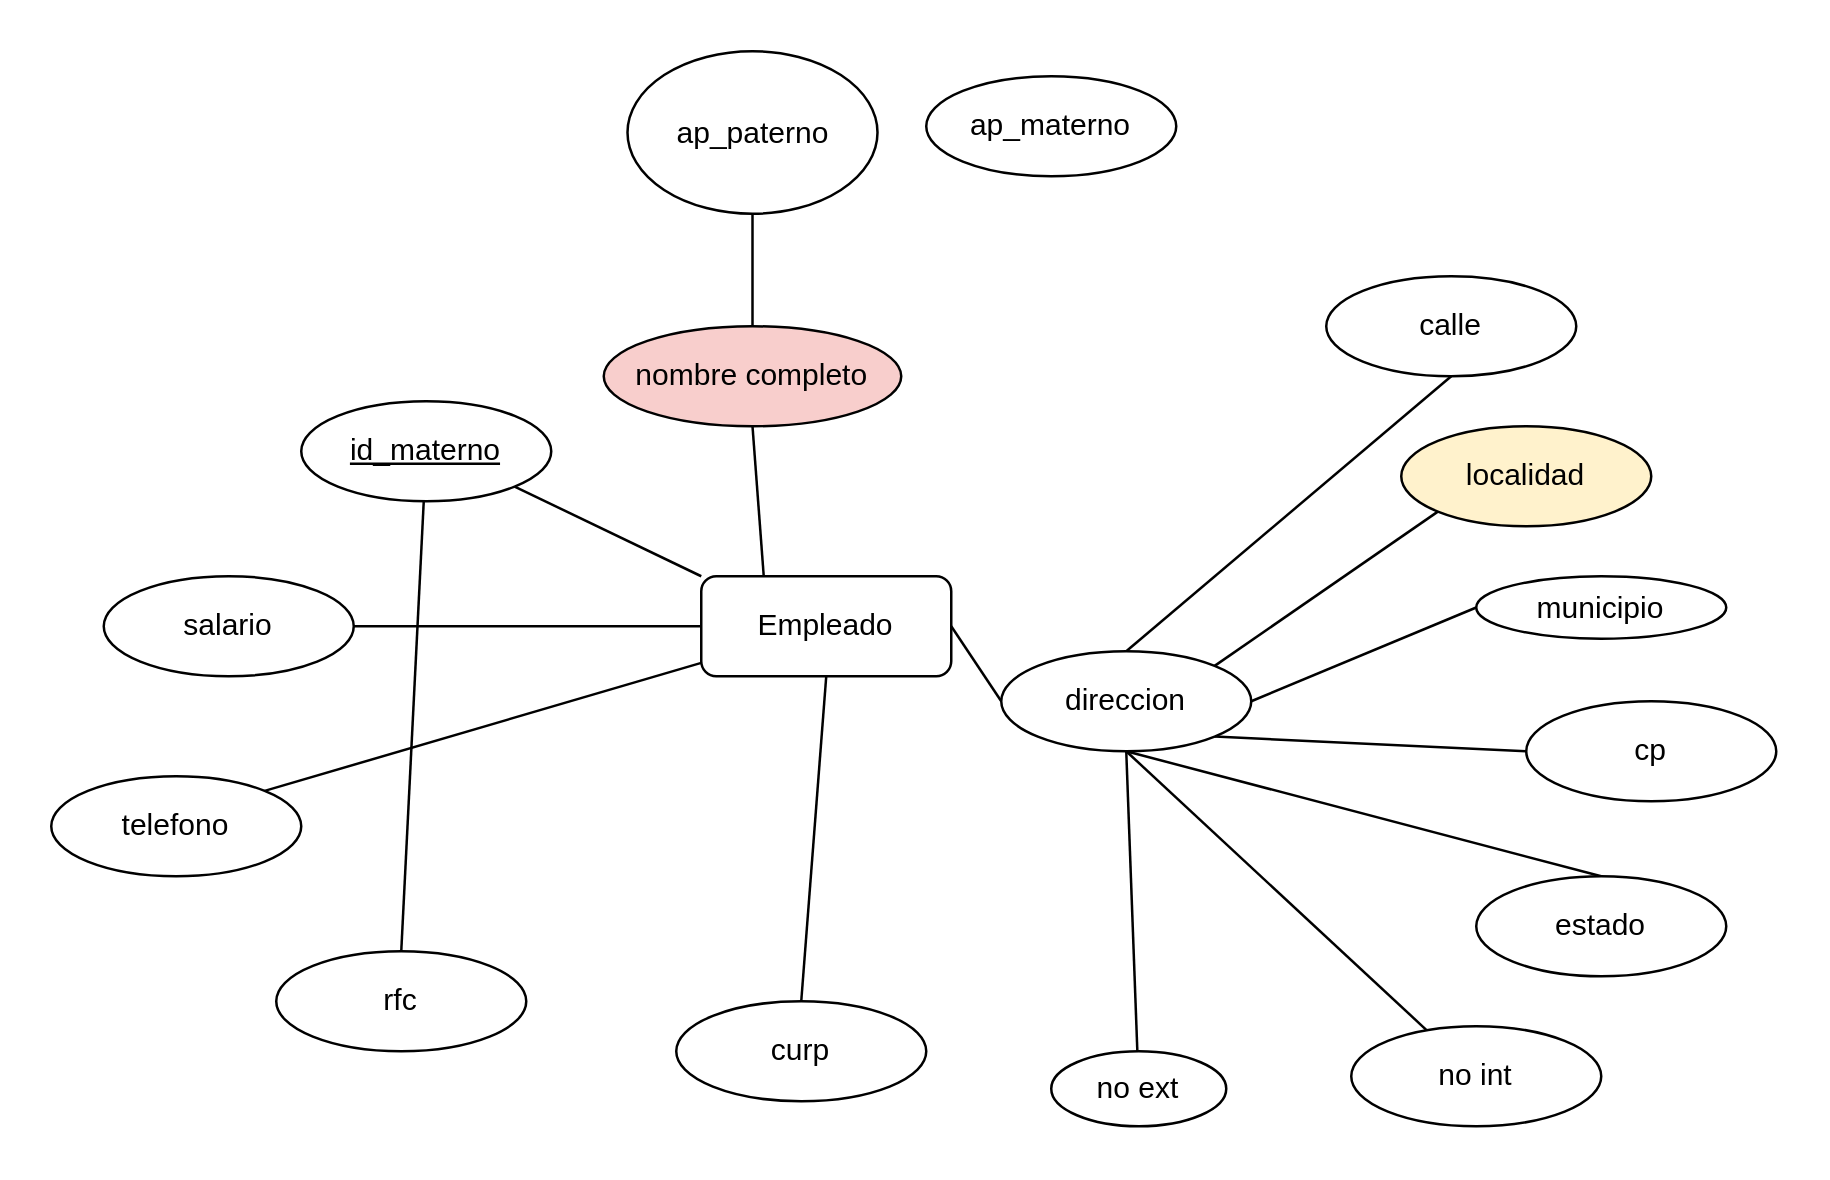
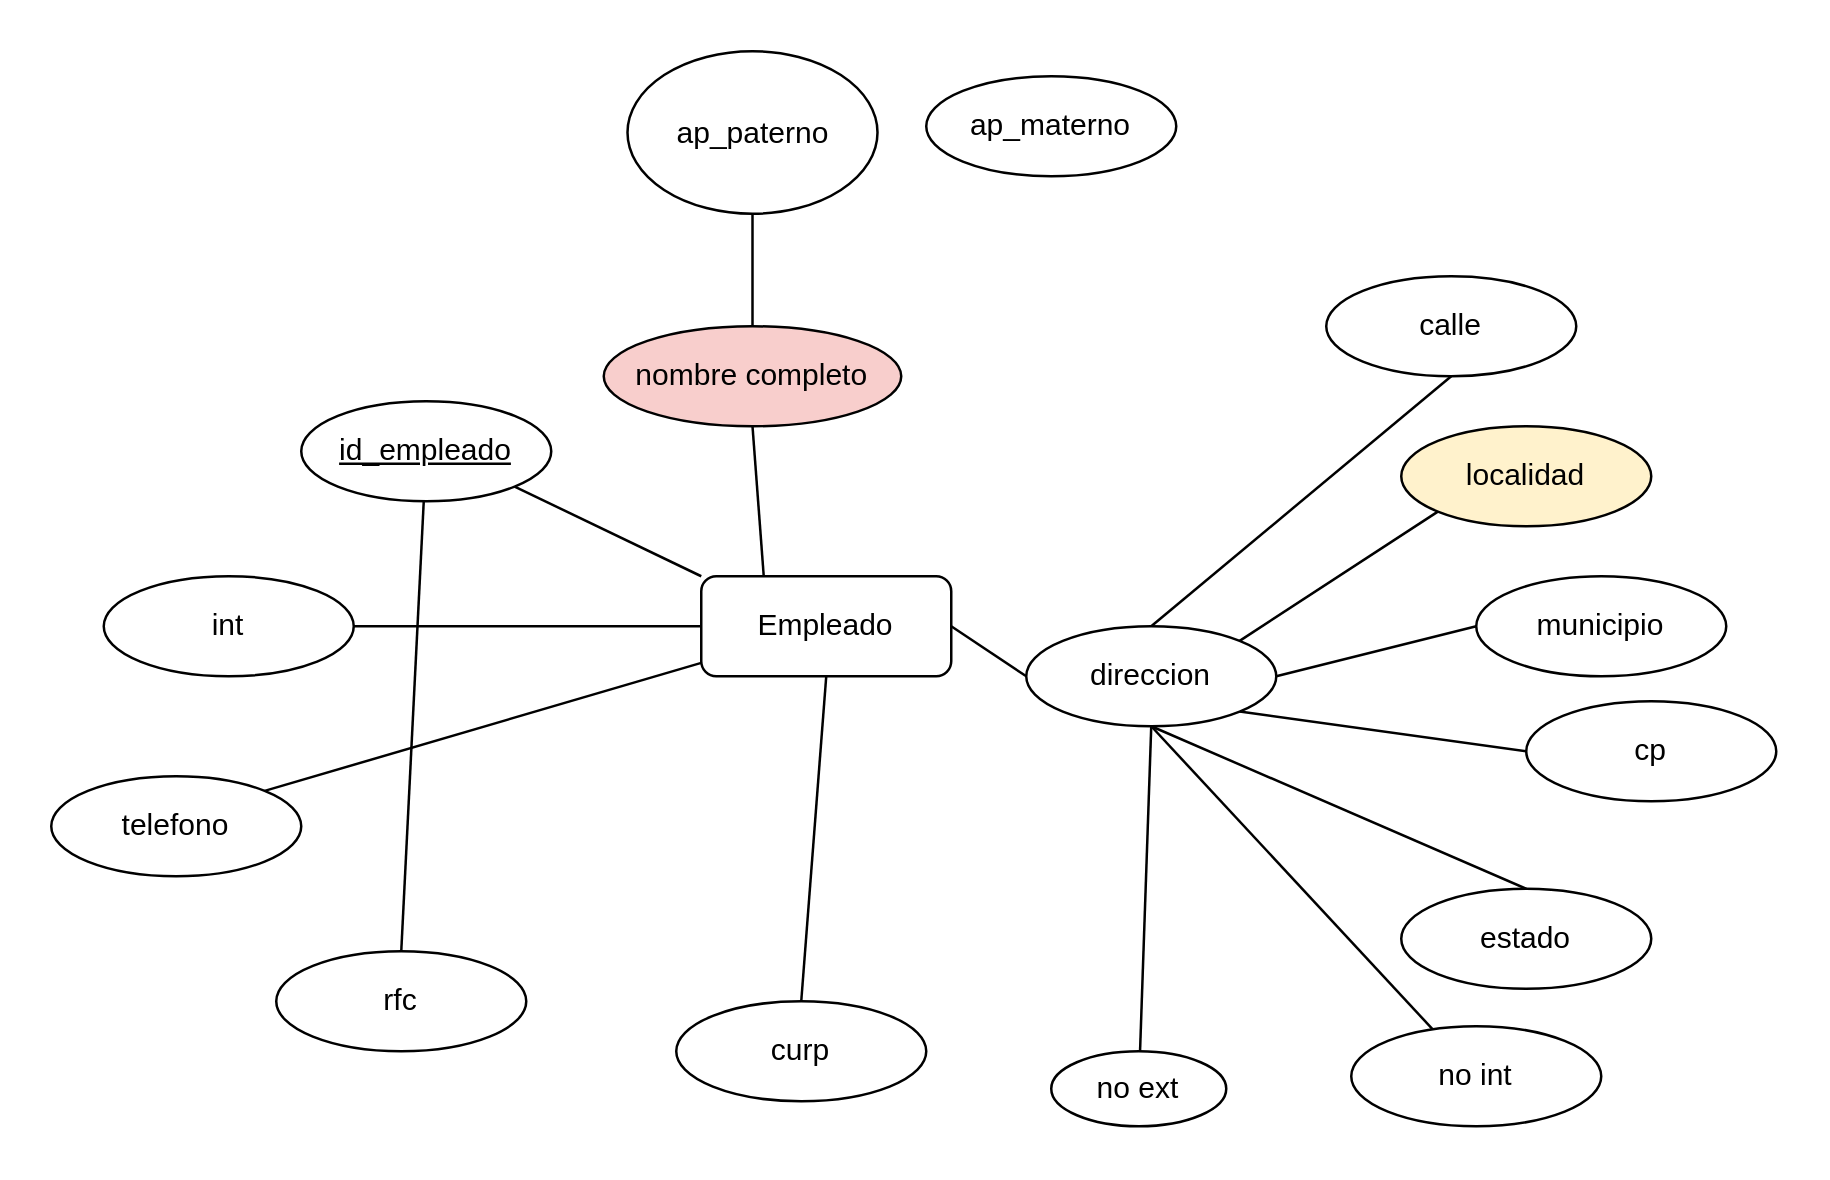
(426, 451) -> (426, 451)
(1601, 608) -> (1601, 626)
(229, 626) -> (229, 626)
(1126, 701) -> (1151, 676)
(1601, 926) -> (1526, 939)
